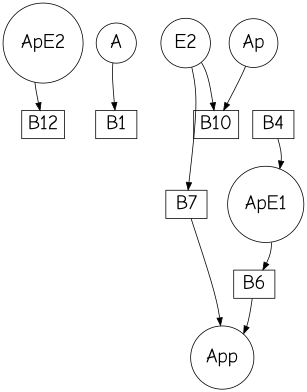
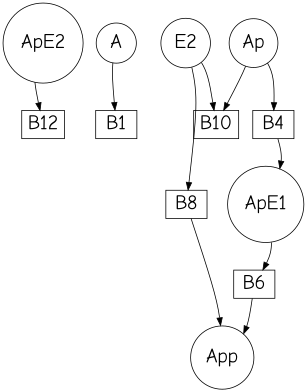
none -> (273, 82)
(186, 204) -> (186, 204)
